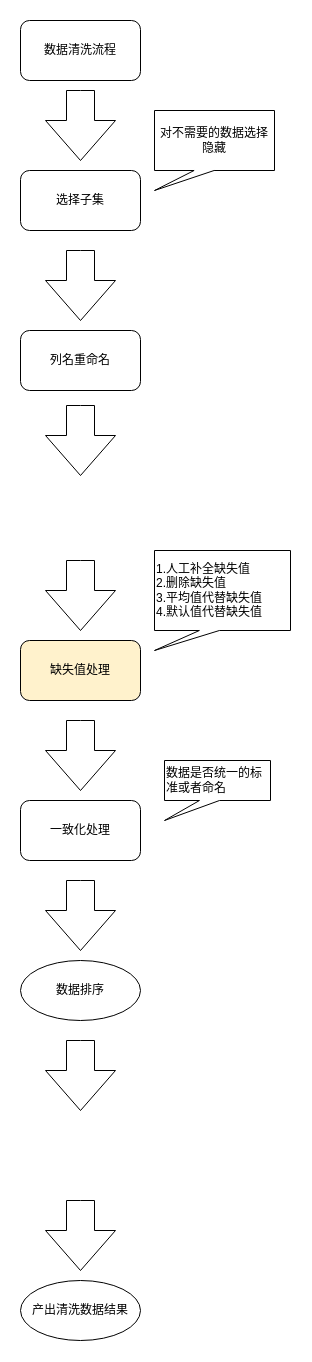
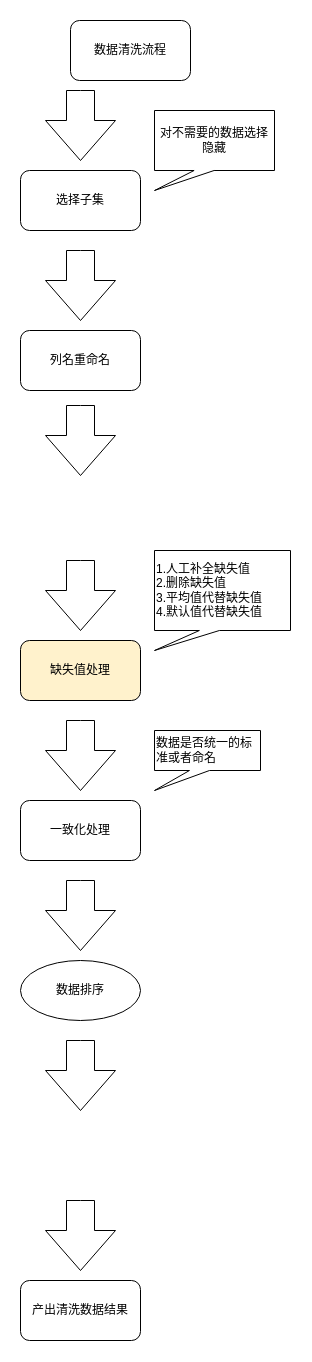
(81, 51) -> (131, 51)
(218, 791) -> (208, 761)
(81, 1311) -> (81, 1311)
